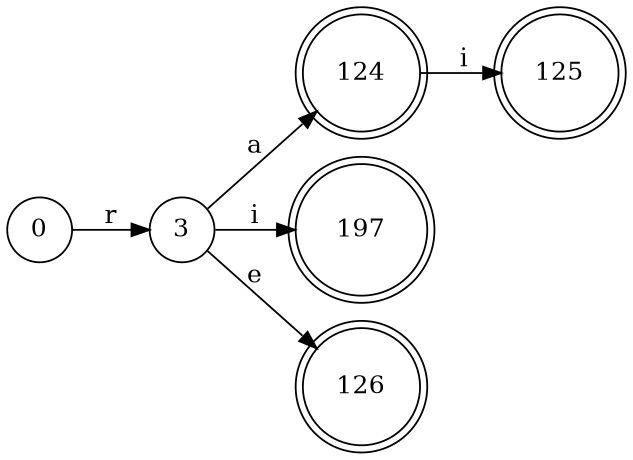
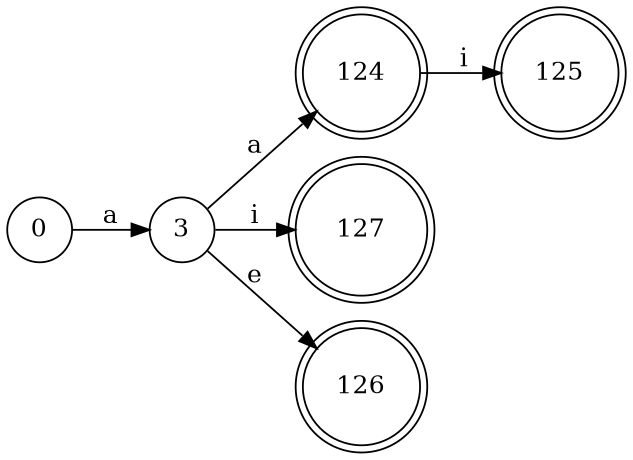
(111, 216) -> (111, 216)
(361, 230) -> (361, 230)
